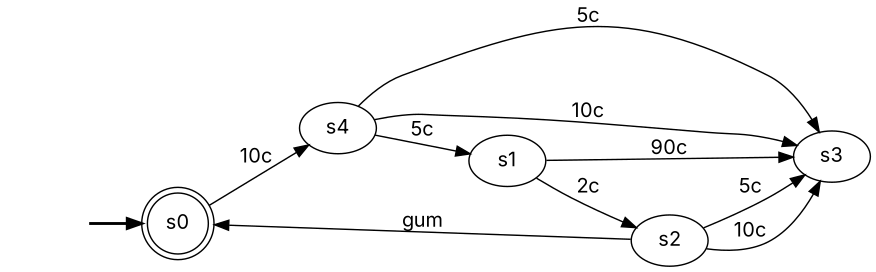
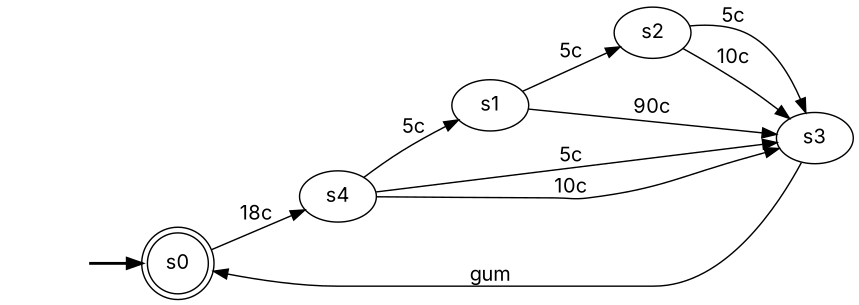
(257, 157) -> (257, 214)
(589, 187) -> (571, 52)
(430, 232) -> (541, 286)
